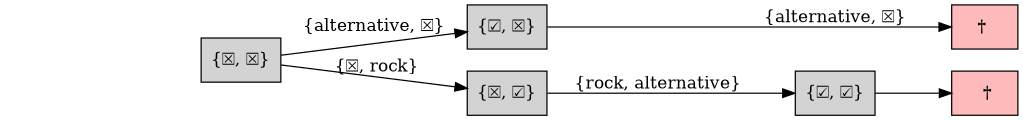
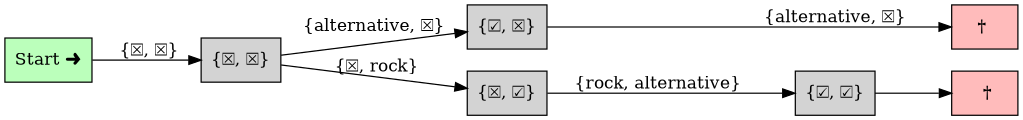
none -> (48, 60)
